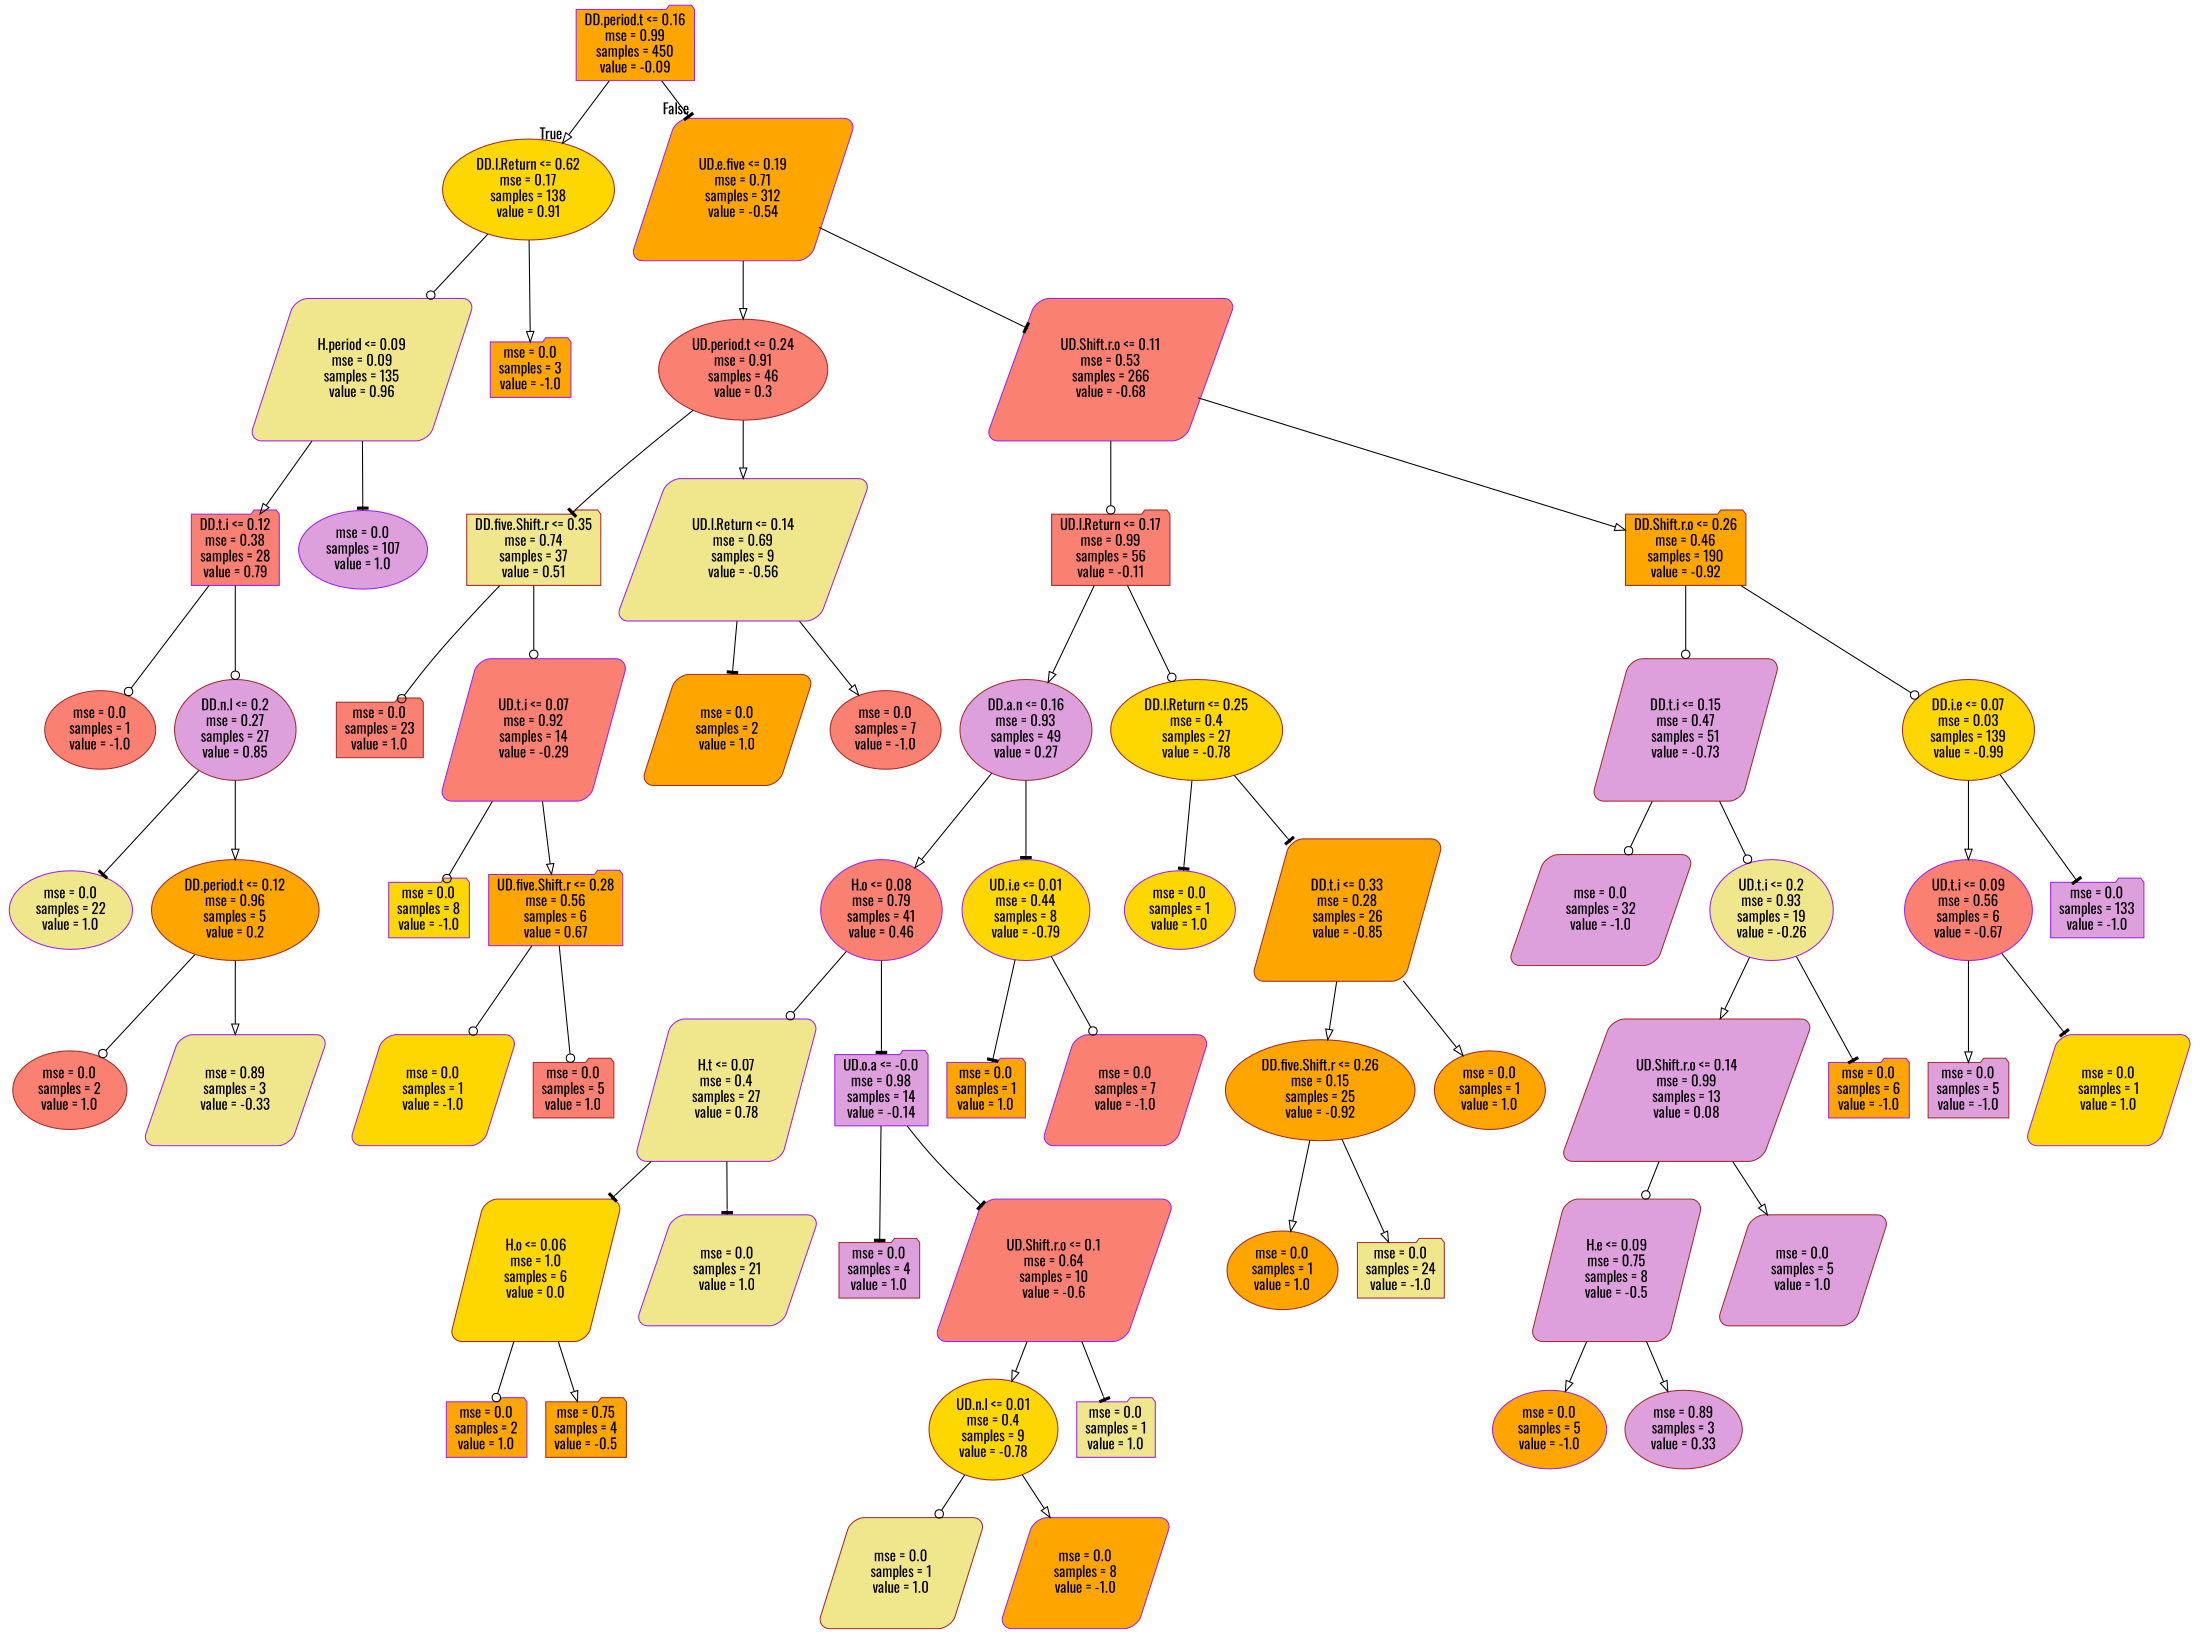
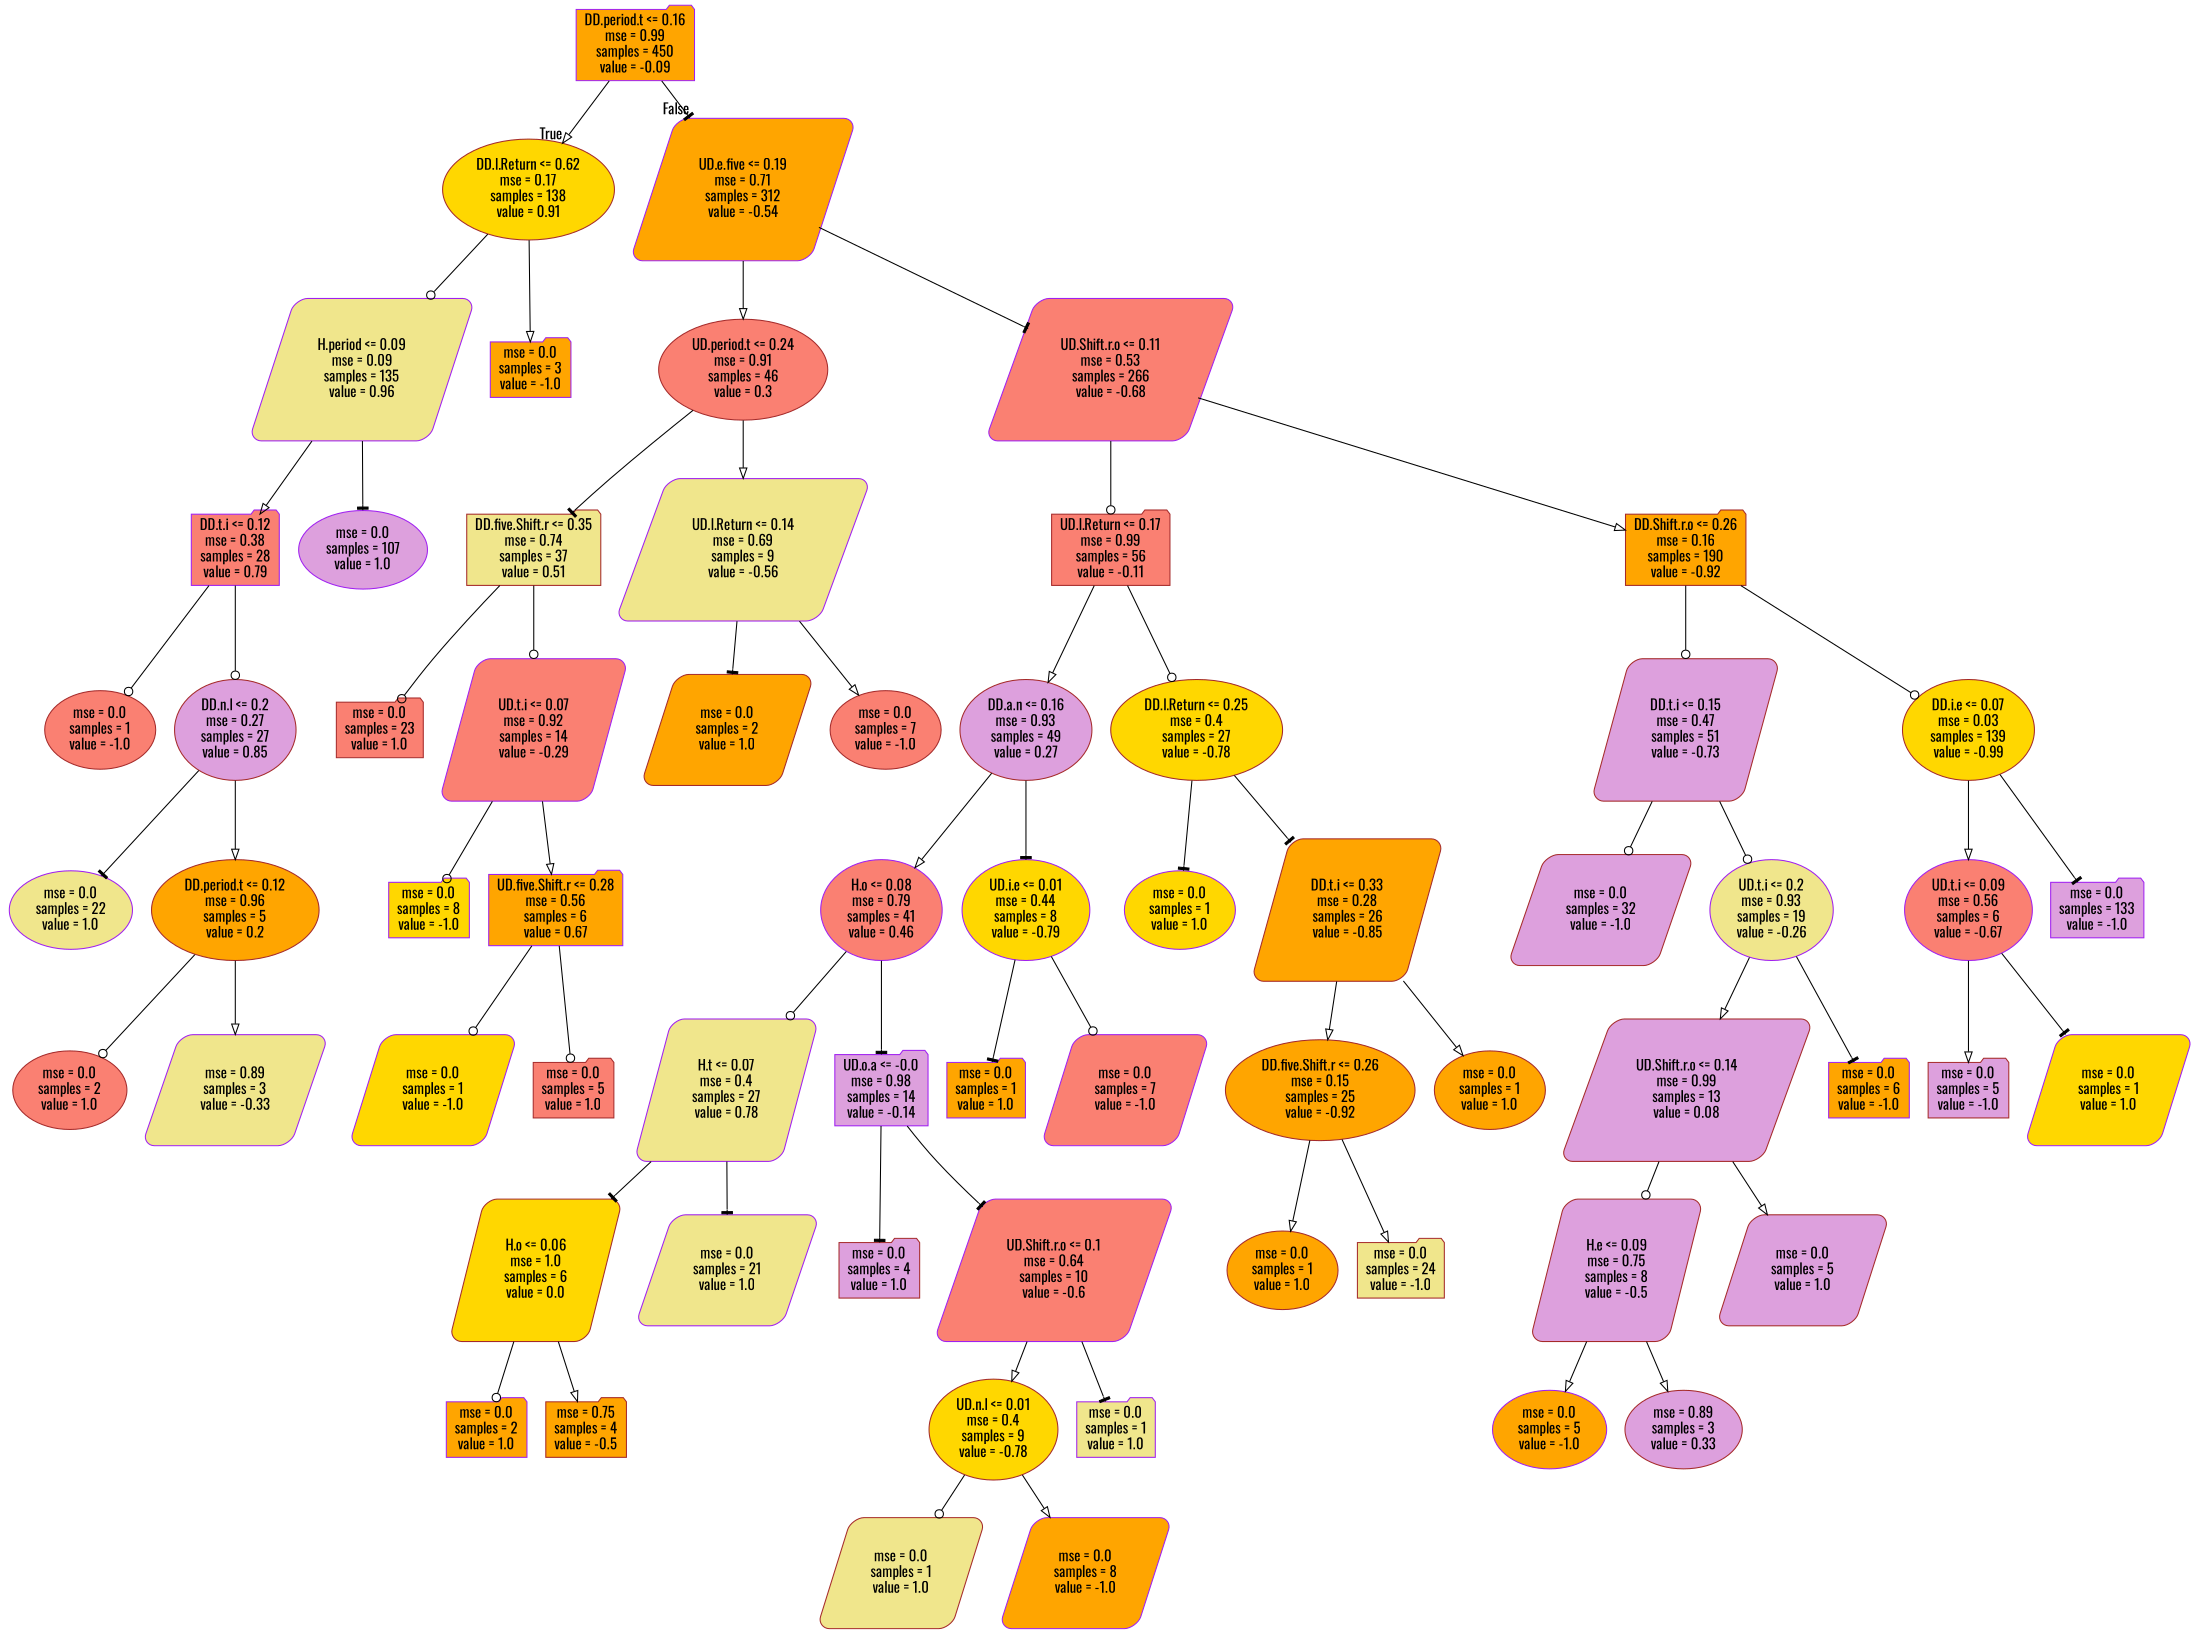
(1686, 550) -> (1686, 550)
